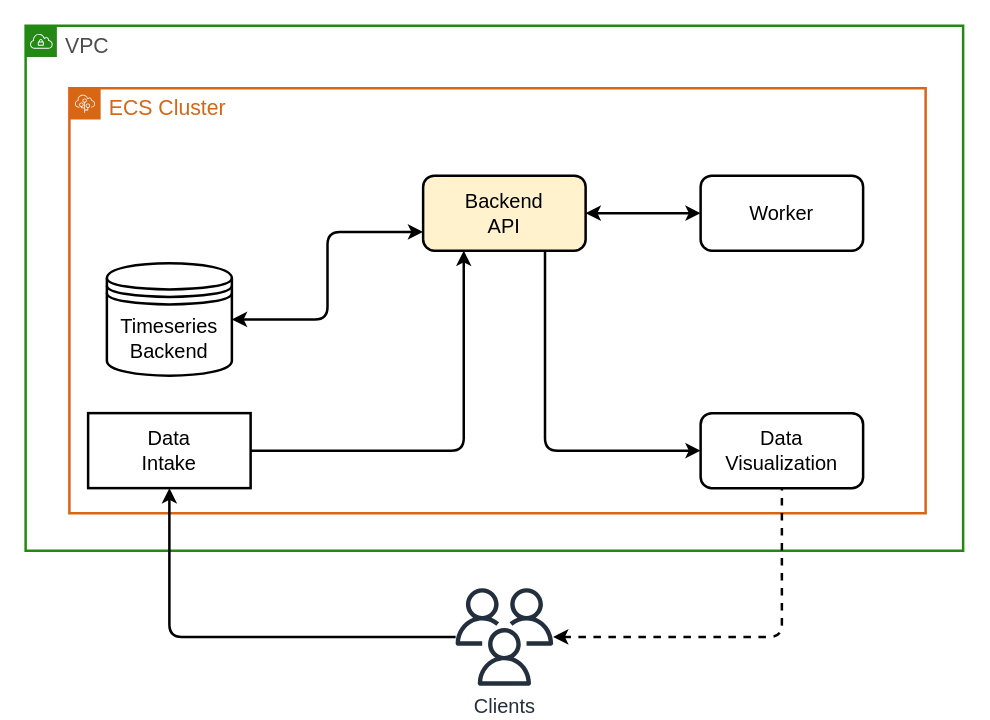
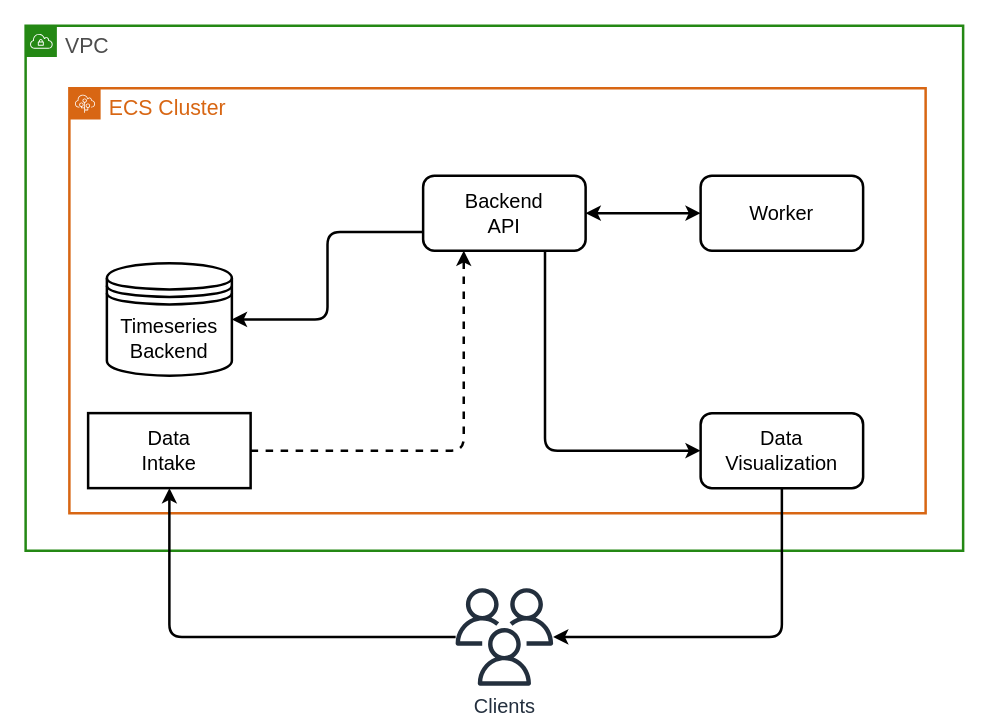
(504, 213) -> (504, 213)
(410, 232) -> (414, 232)
(446, 451) -> (446, 451)
(712, 637) -> (712, 637)
